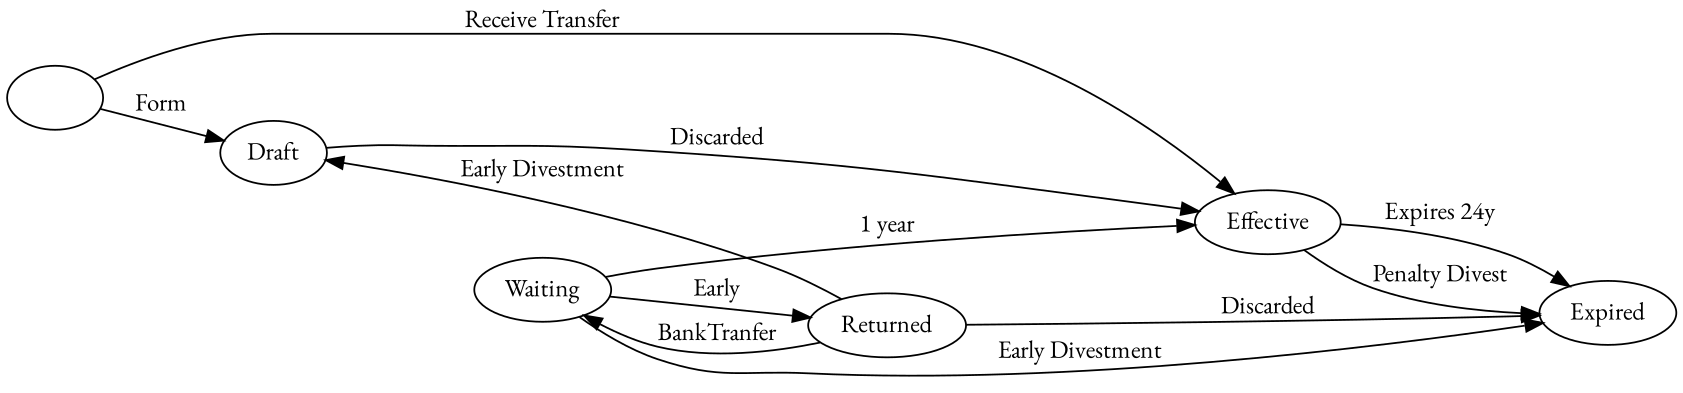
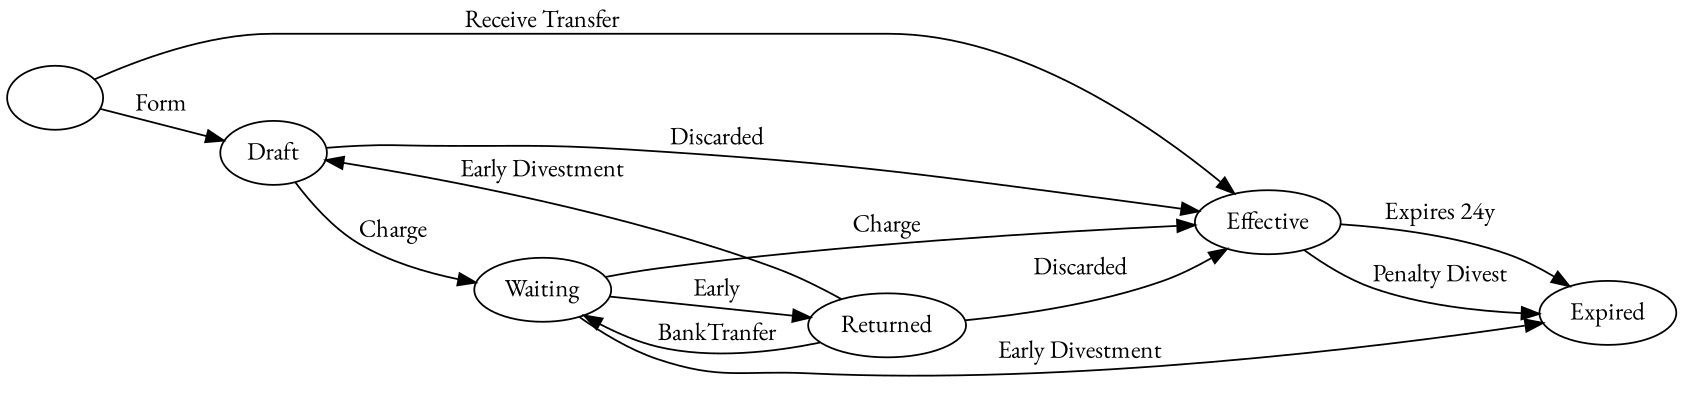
(887, 225) -> (887, 225)
none -> (366, 248)
(1244, 322) -> (1091, 301)
